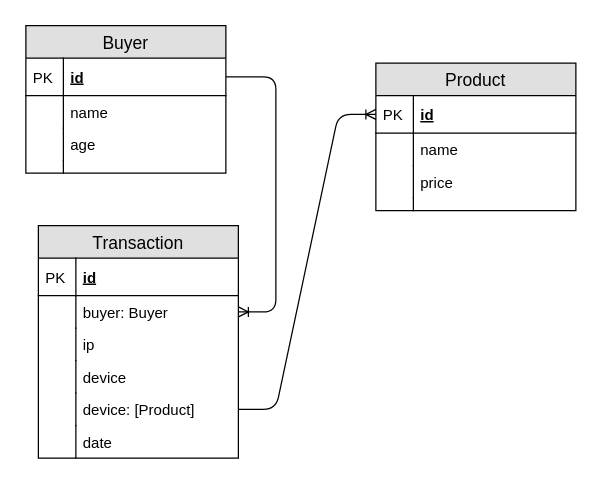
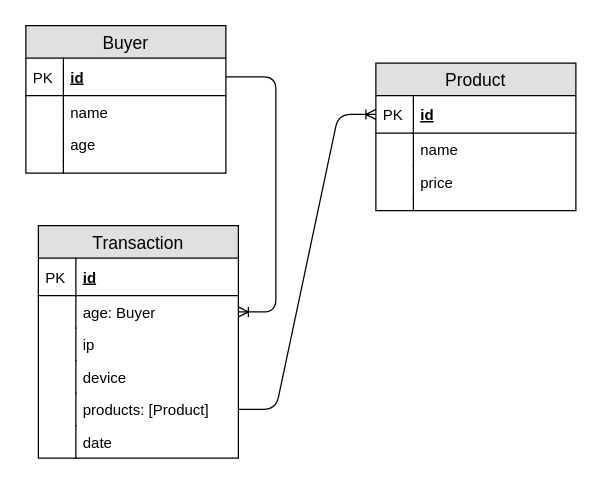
(129, 313) -> (121, 313)
(148, 410) -> (158, 410)
